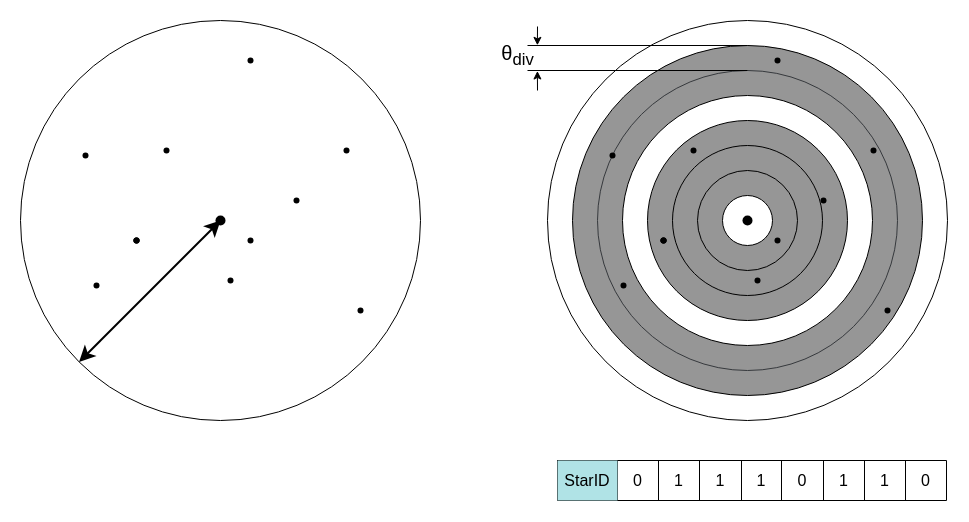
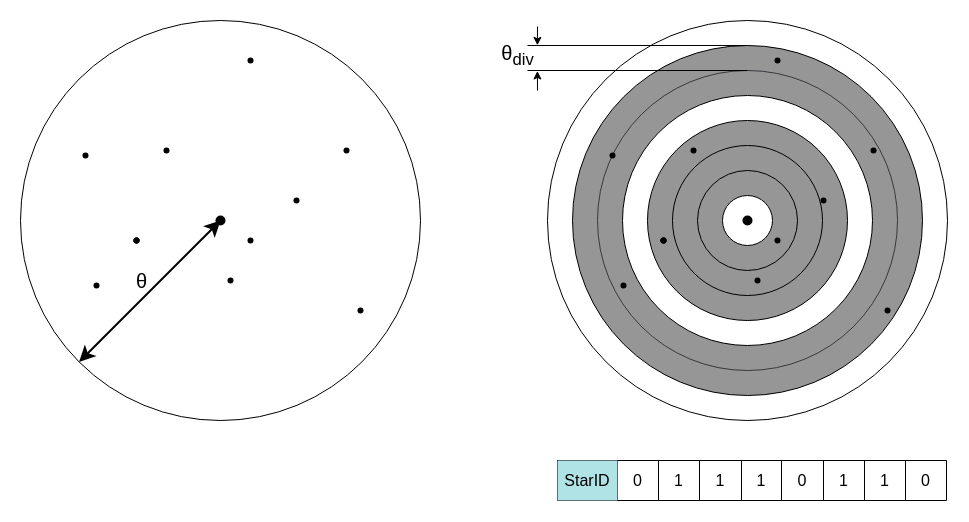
none -> (142, 281)
